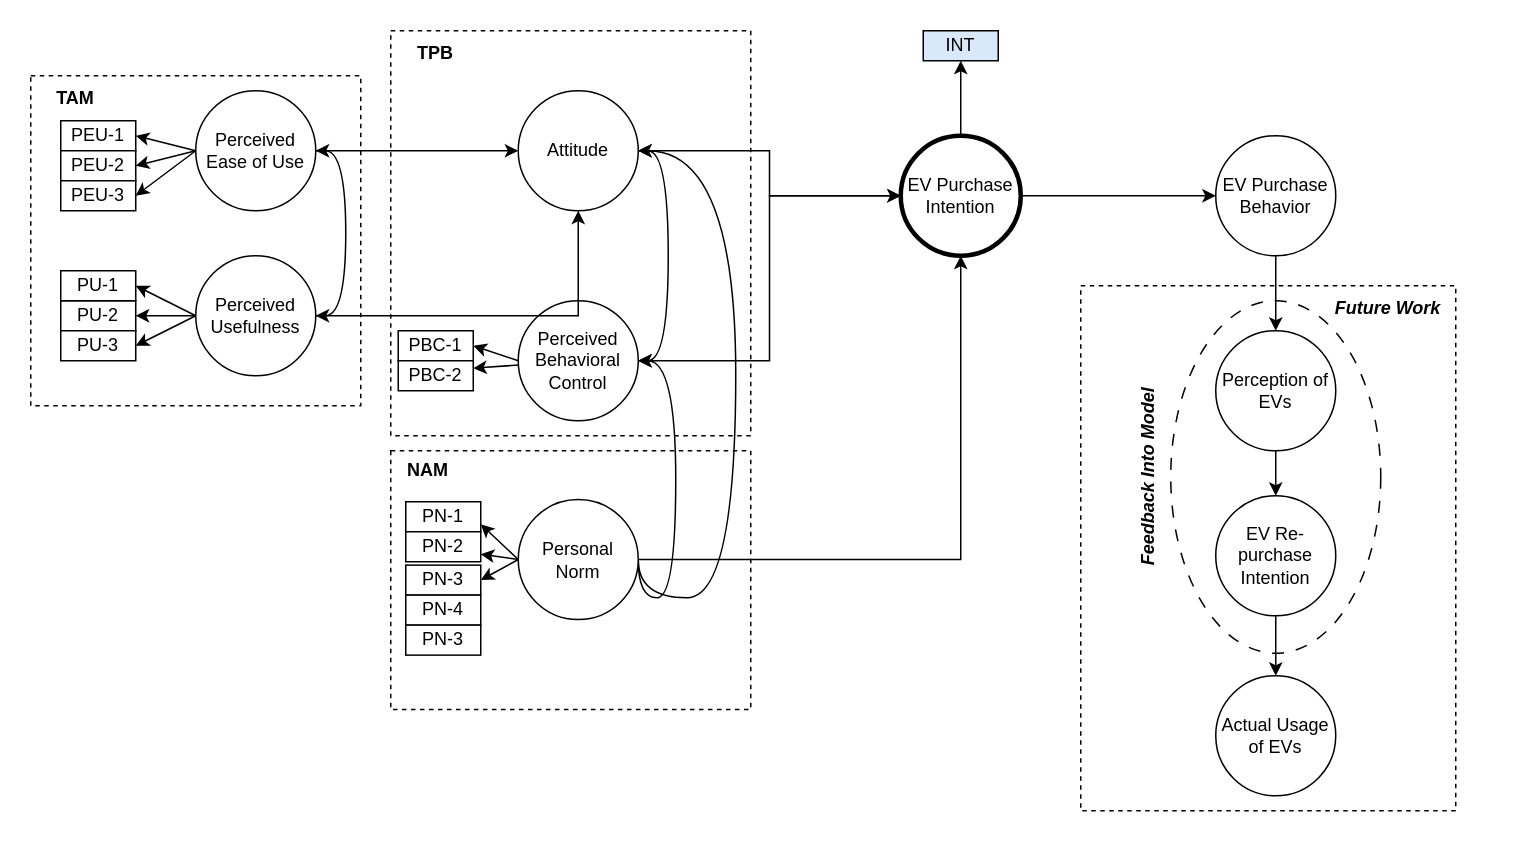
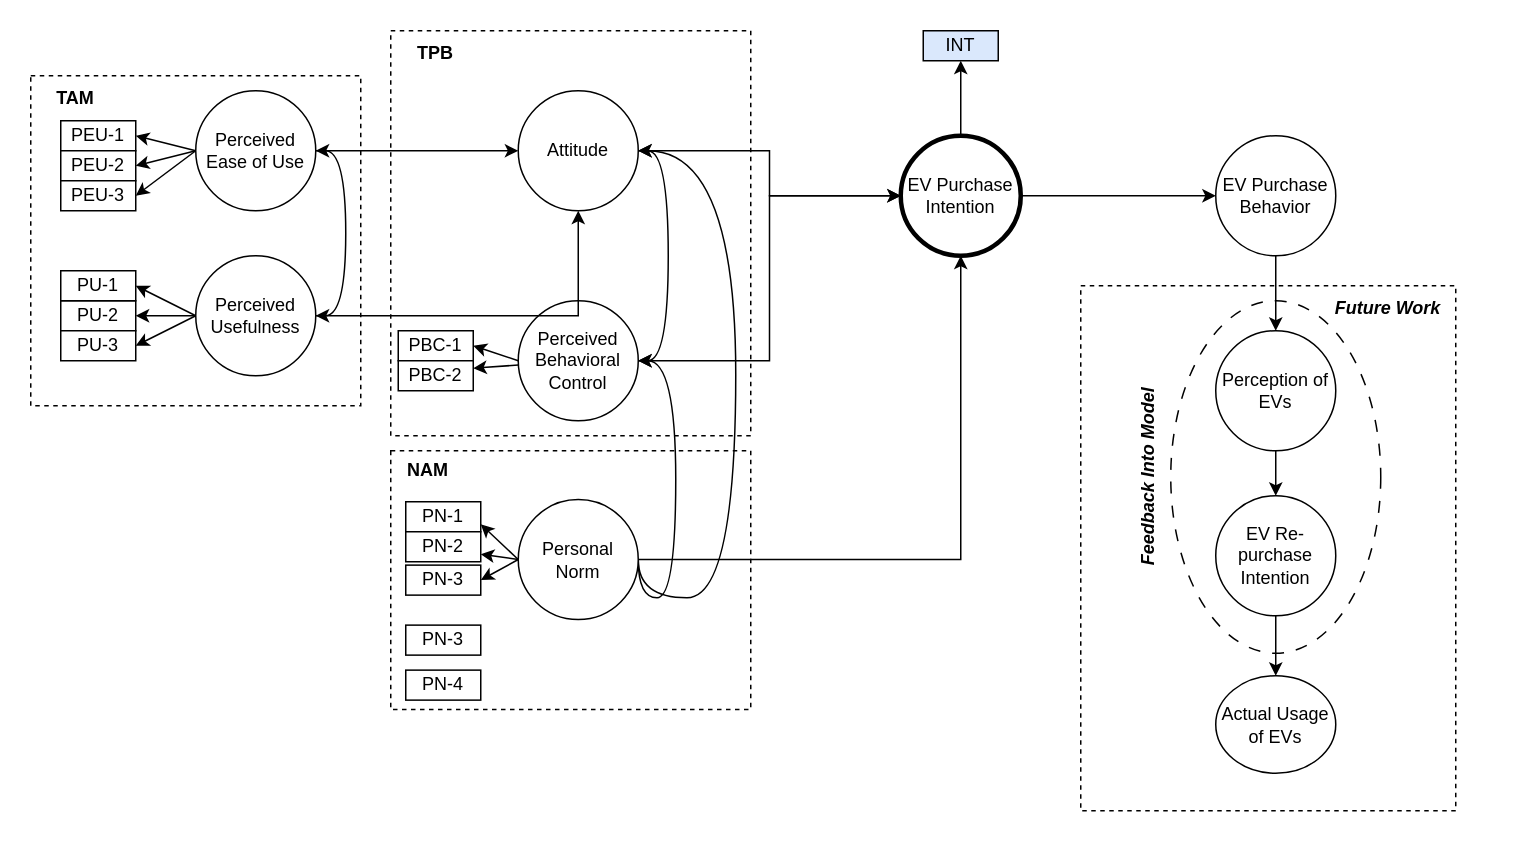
(443, 610) -> (443, 685)
(1276, 736) -> (1276, 725)
